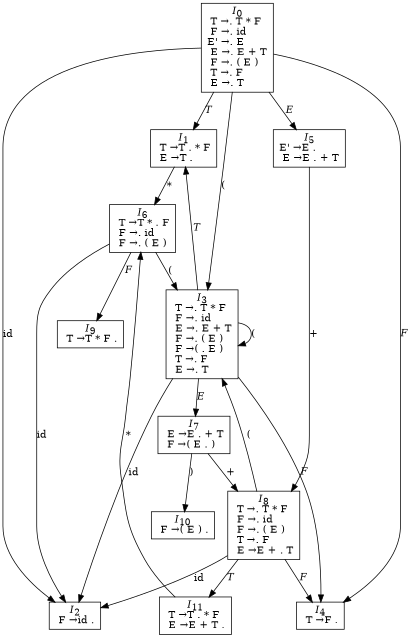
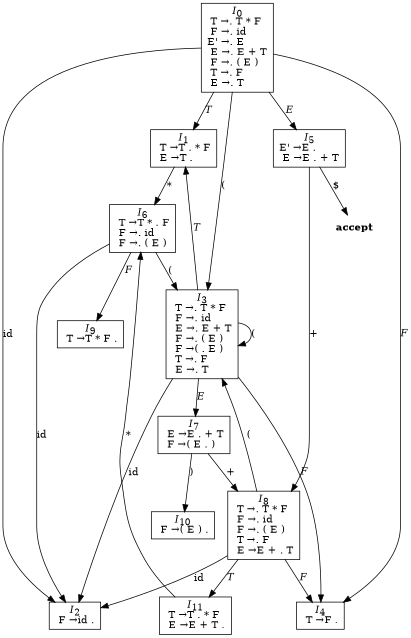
none -> (355, 228)
